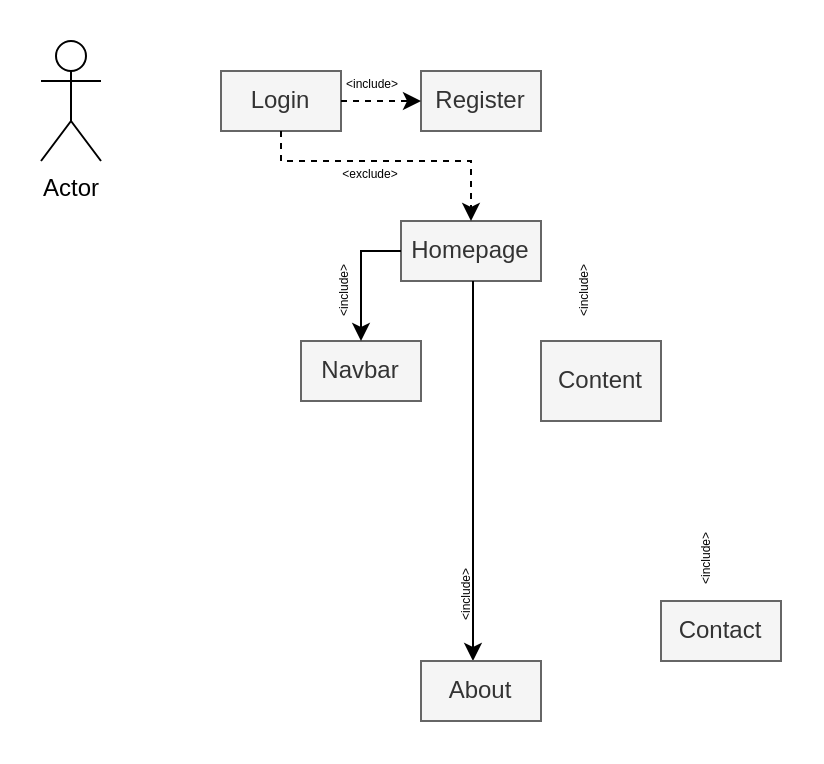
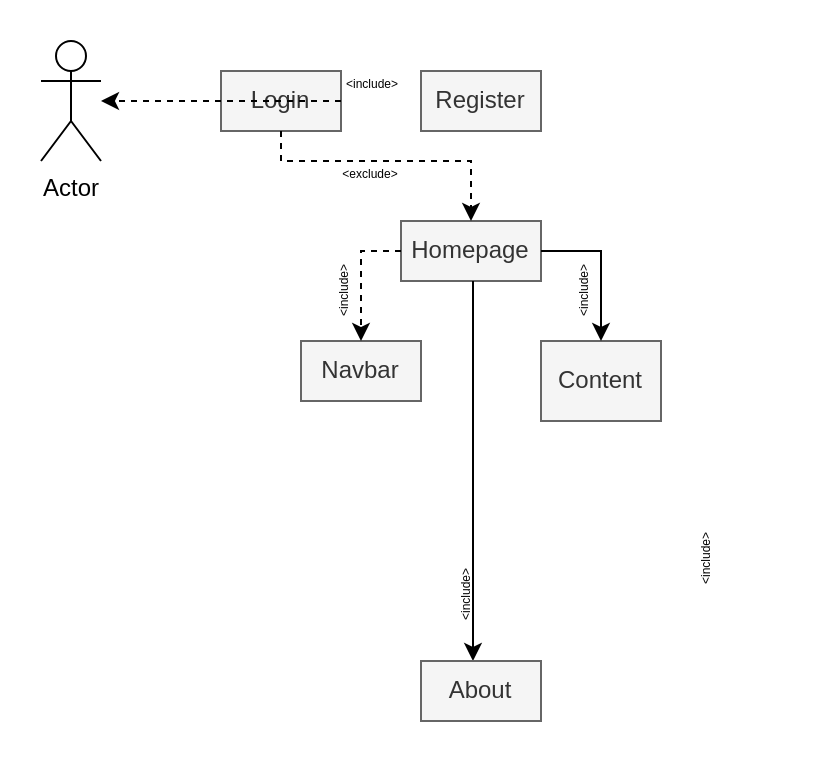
(375, 101) -> (228, 101)
none -> (601, 259)
(361, 272) -> (361, 272)
(721, 631) -> none
